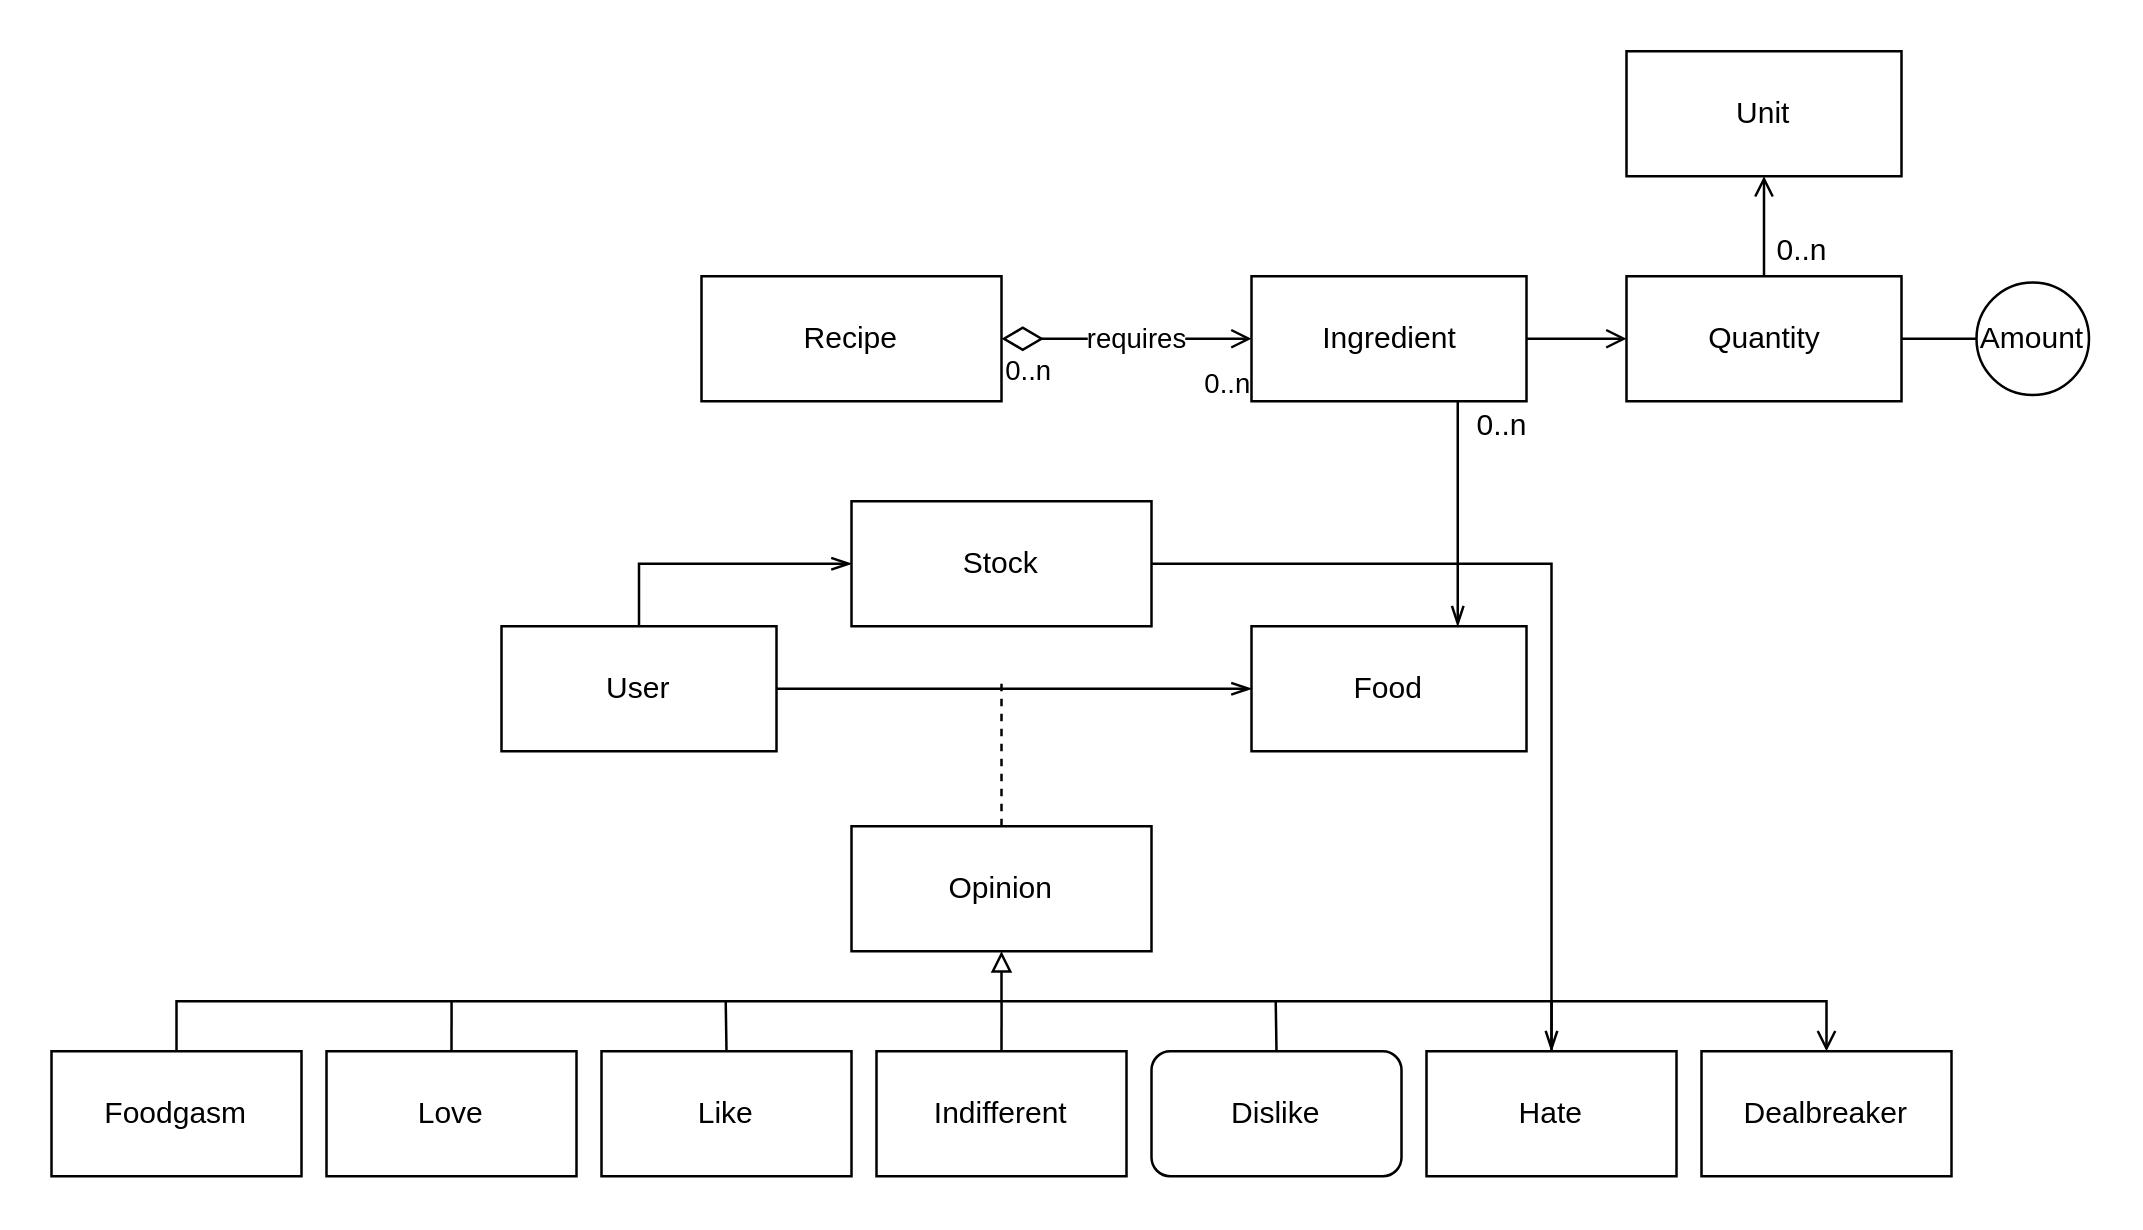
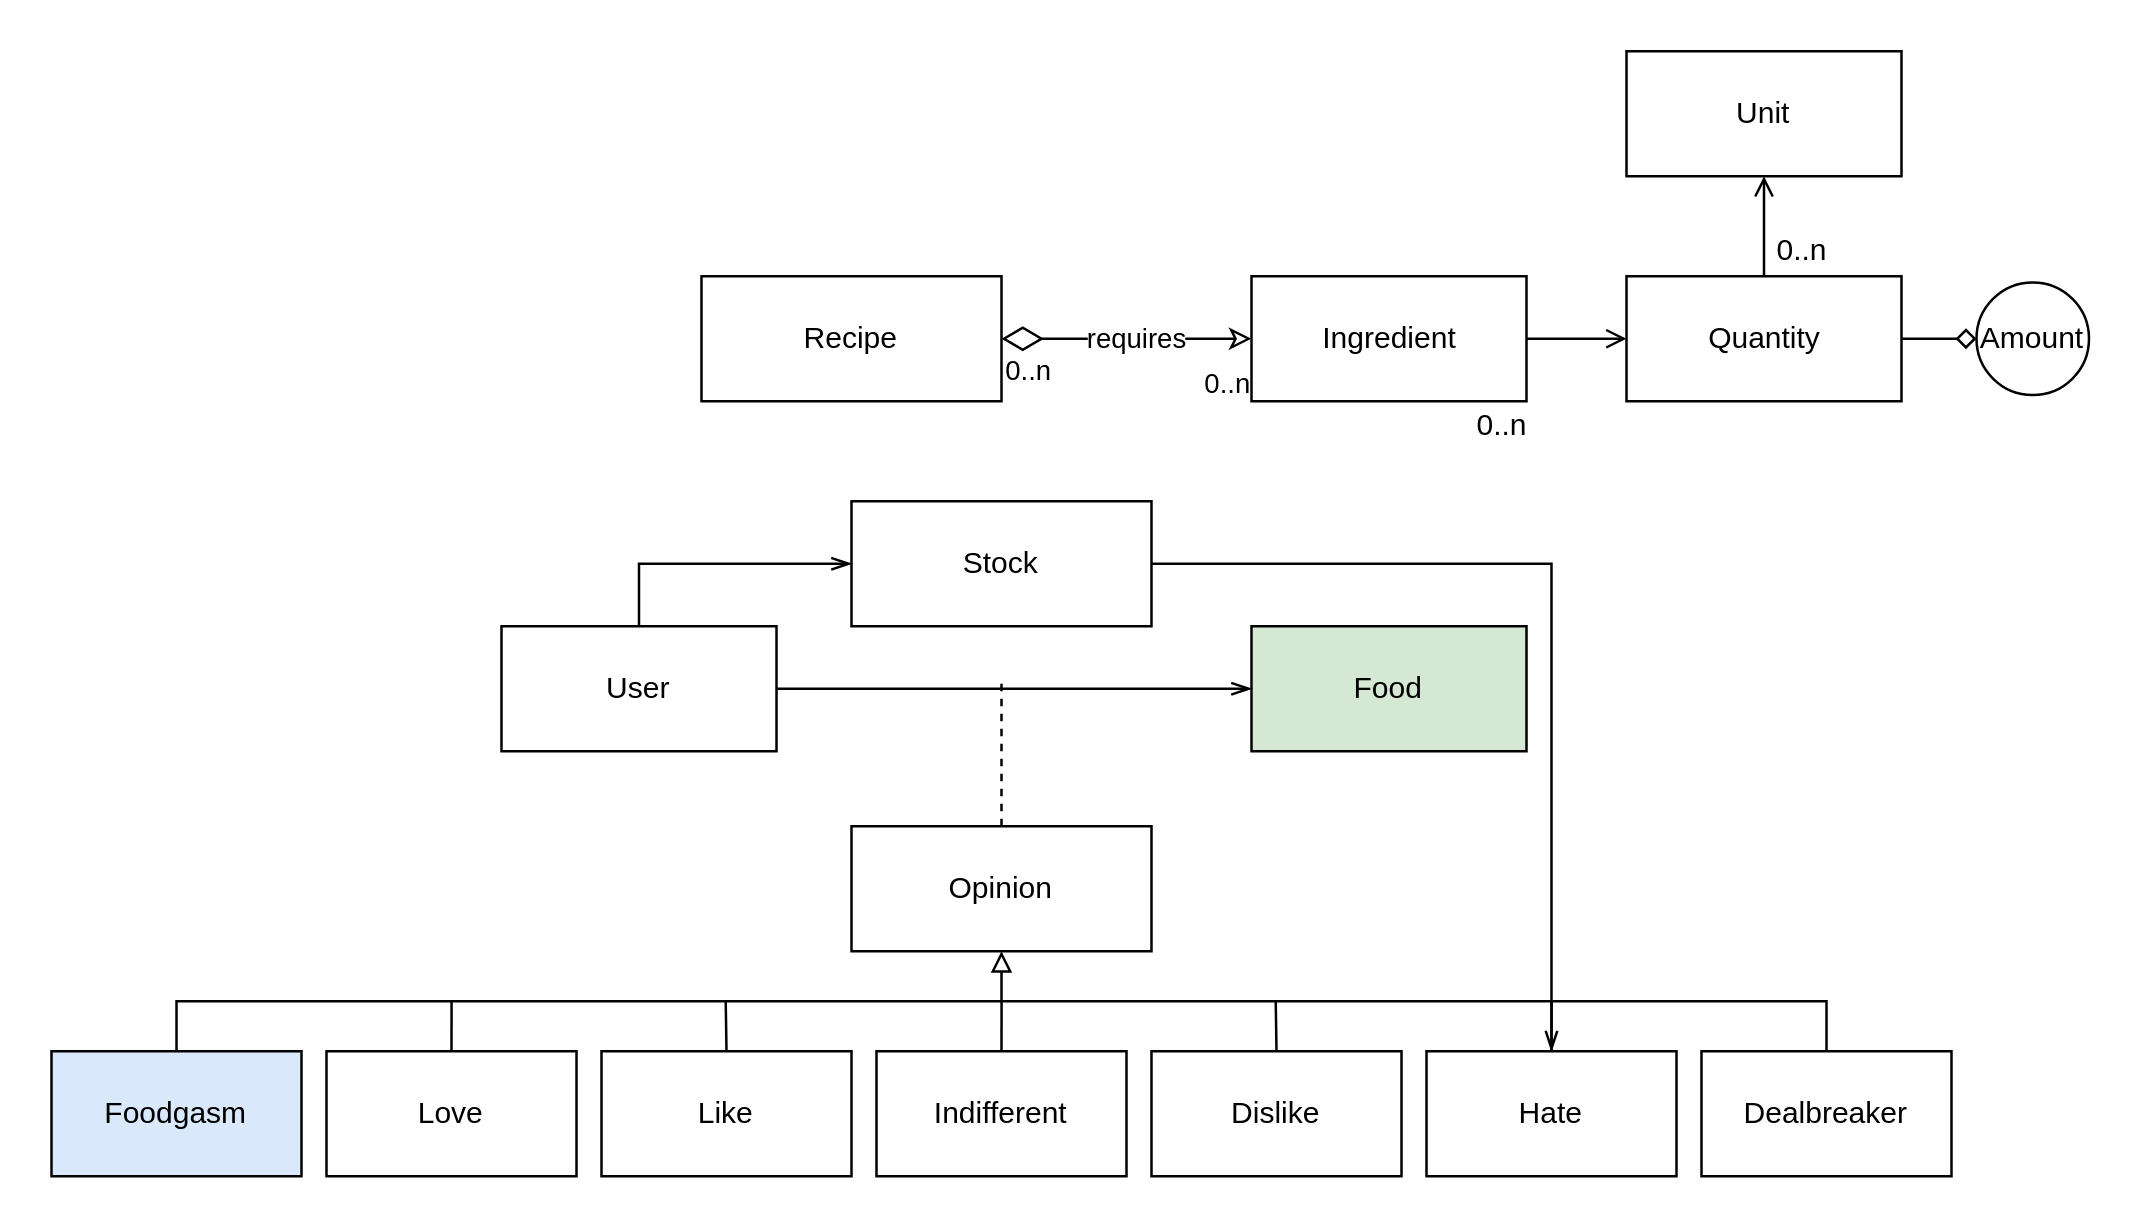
(1238, 339) -> (1233, 339)
(1965, 339) -> (1956, 339)
(1458, 479) -> none
(1389, 689) -> (1389, 689)
(1826, 1043) -> (1826, 1044)
(176, 1114) -> (176, 1114)
(1276, 1114) -> (1276, 1114)
